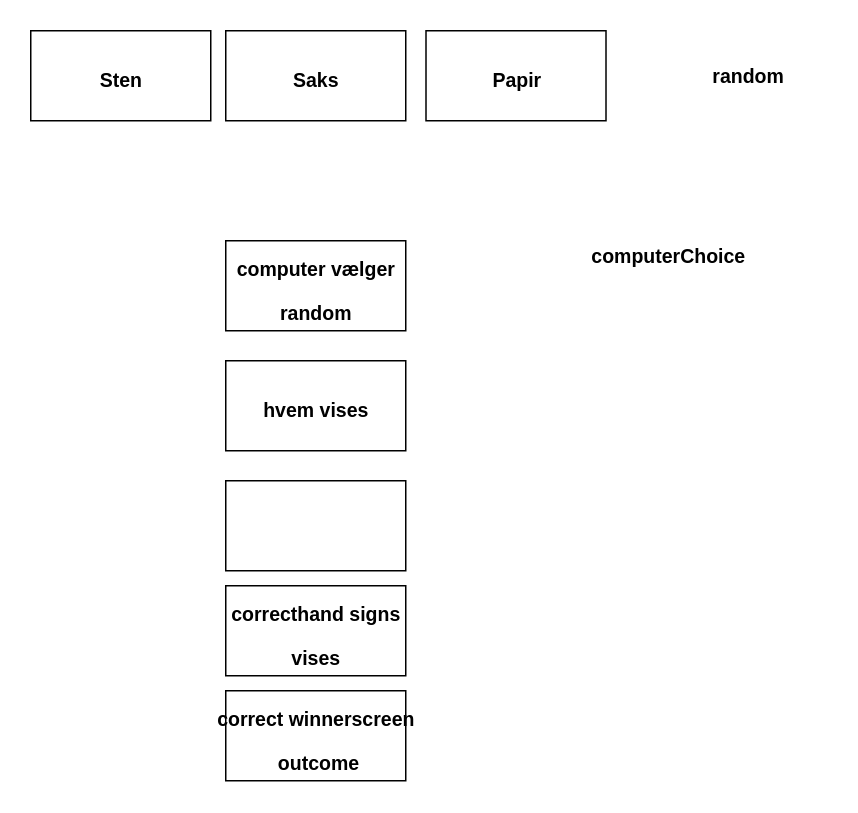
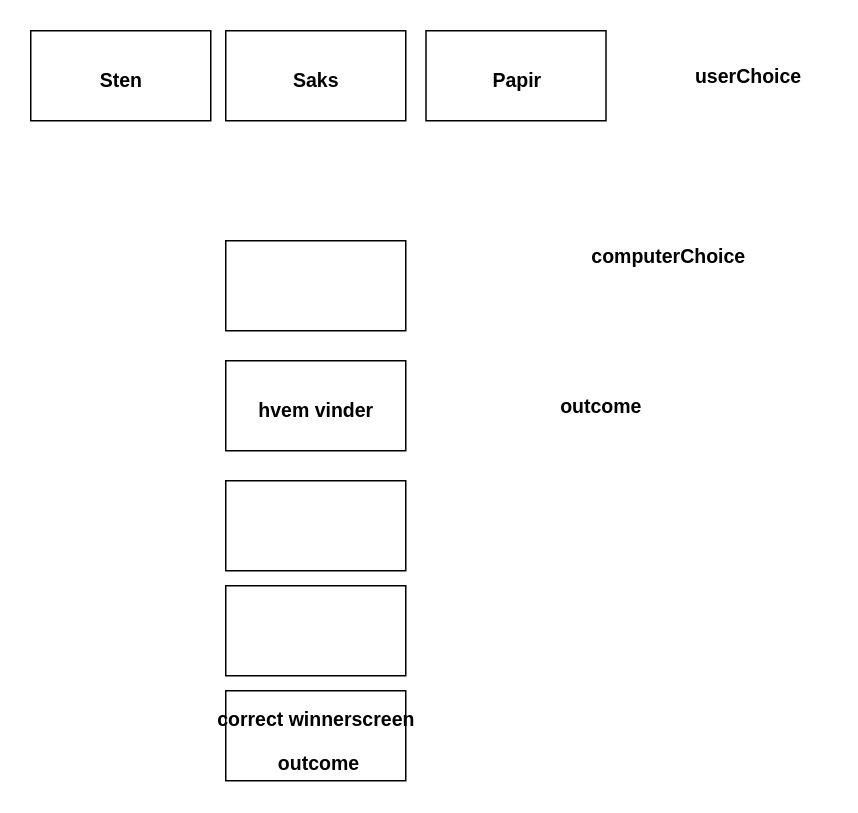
(752, 76) -> (752, 76)
(316, 286) -> none
(317, 406) -> (317, 406)
none -> (601, 406)
(316, 631) -> none
